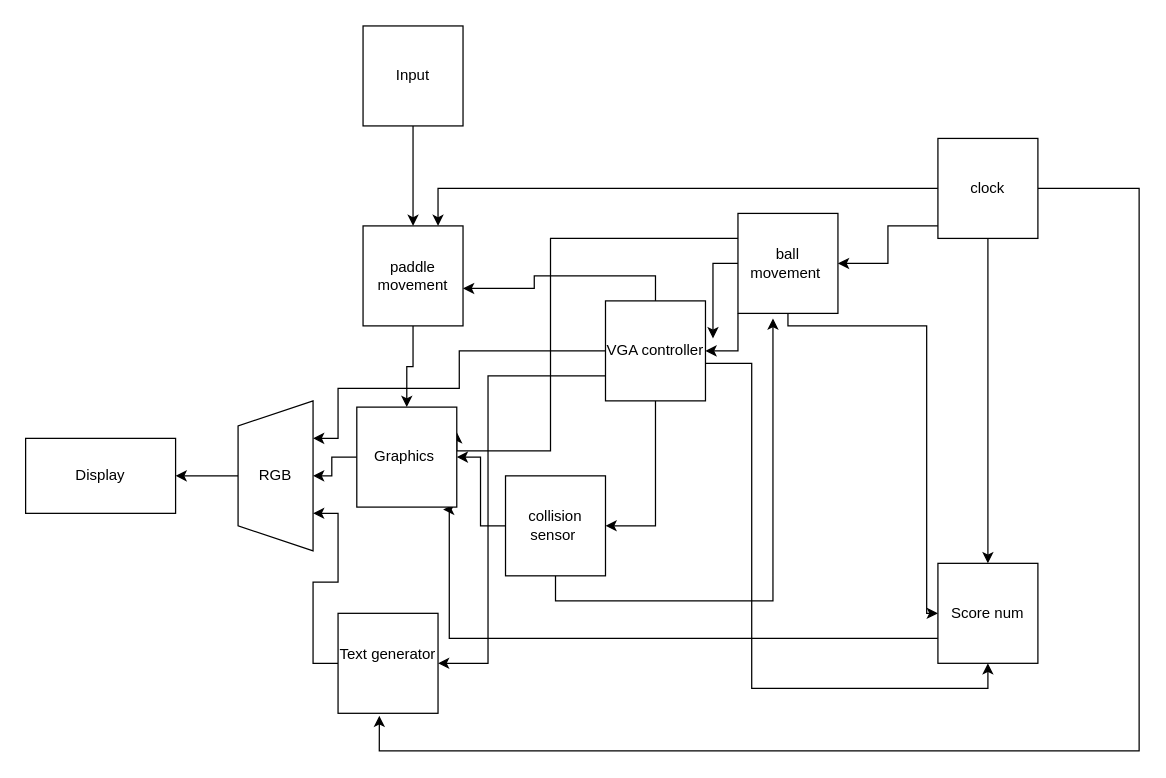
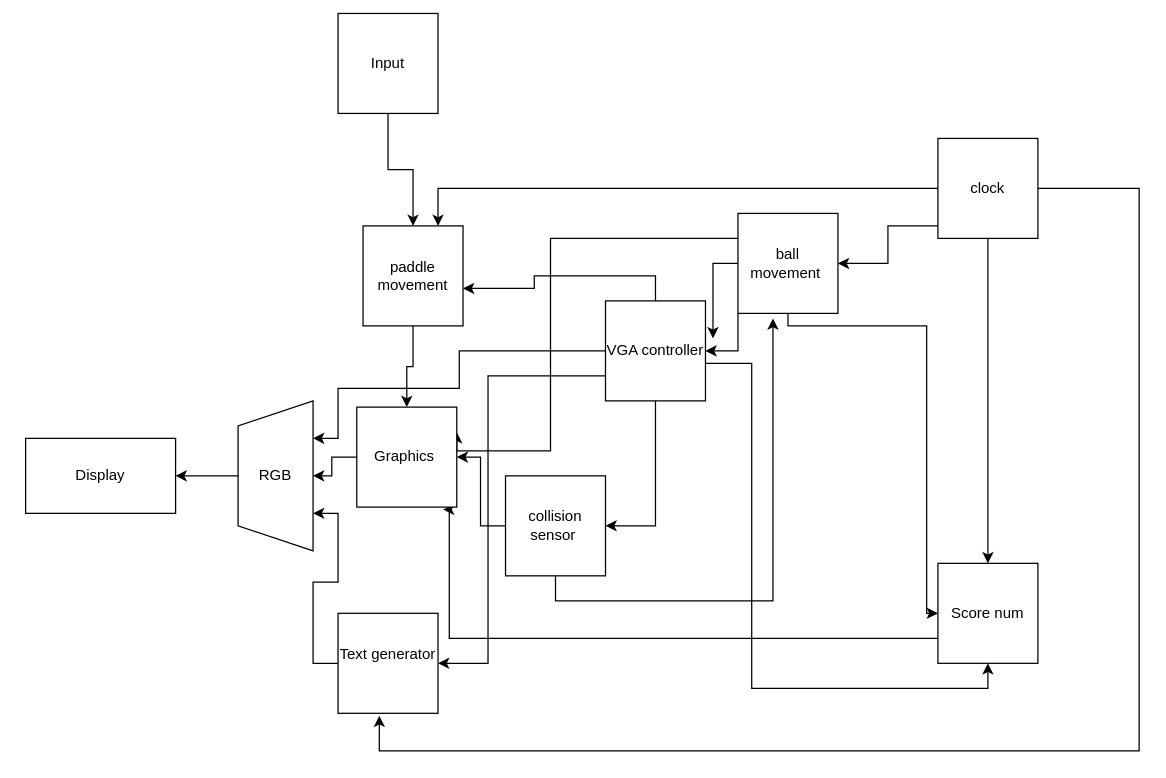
(413, 76) -> (388, 63)
